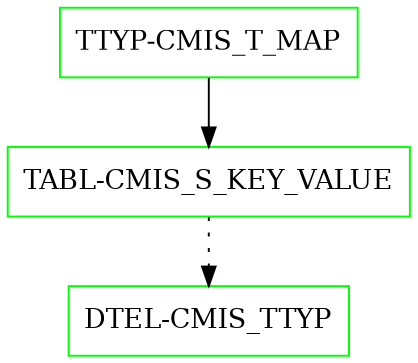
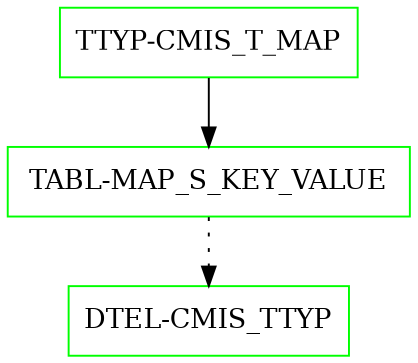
(209, 182) -> (209, 182)
